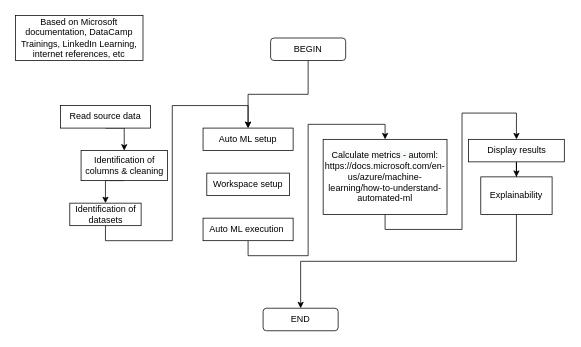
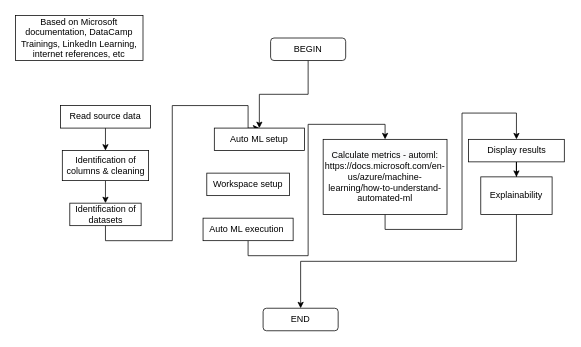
(248, 139) -> (259, 139)
(124, 165) -> (105, 165)
